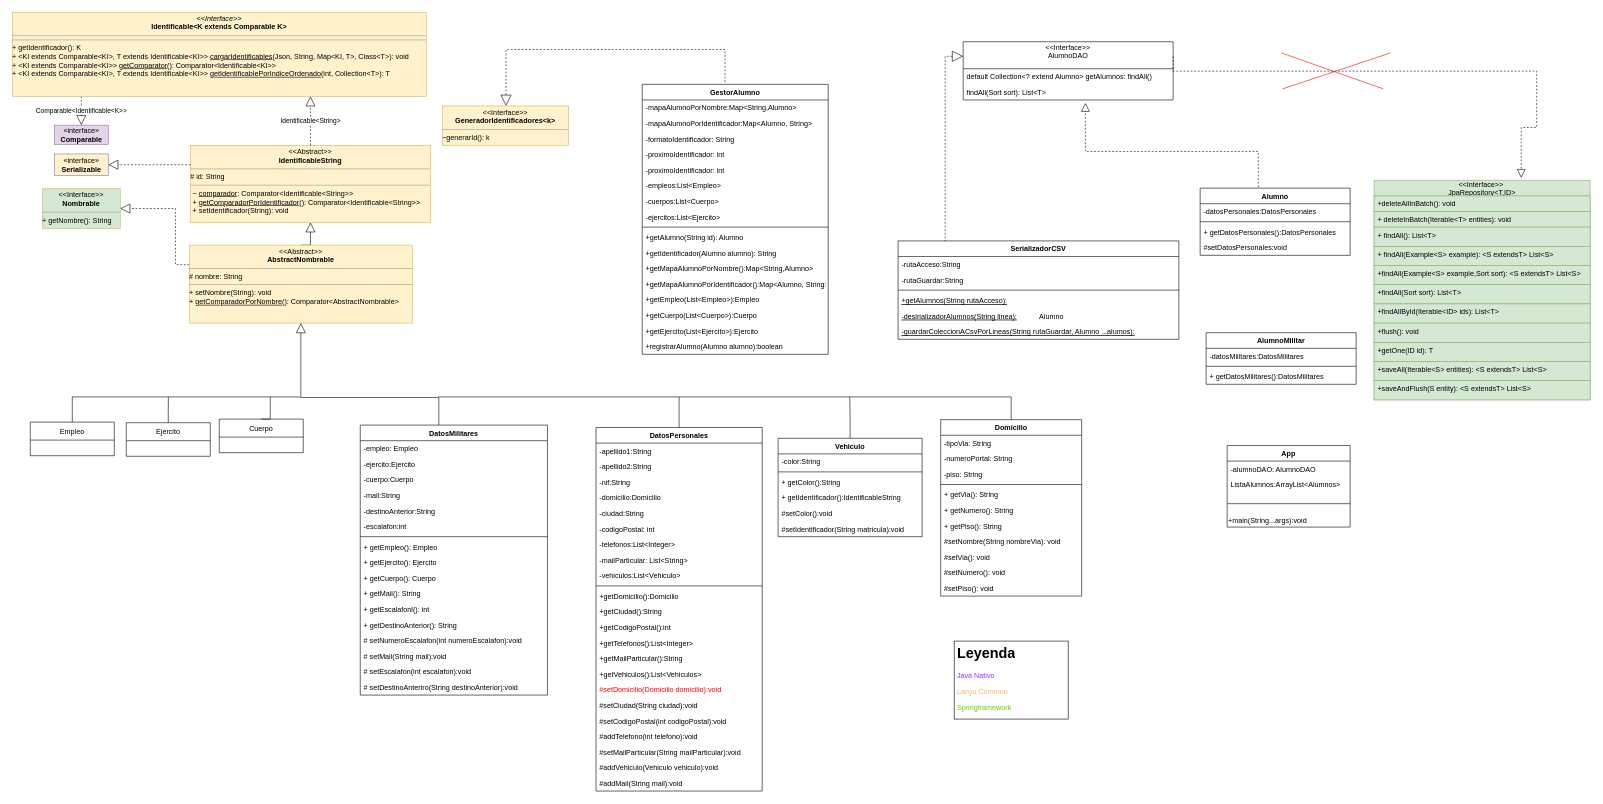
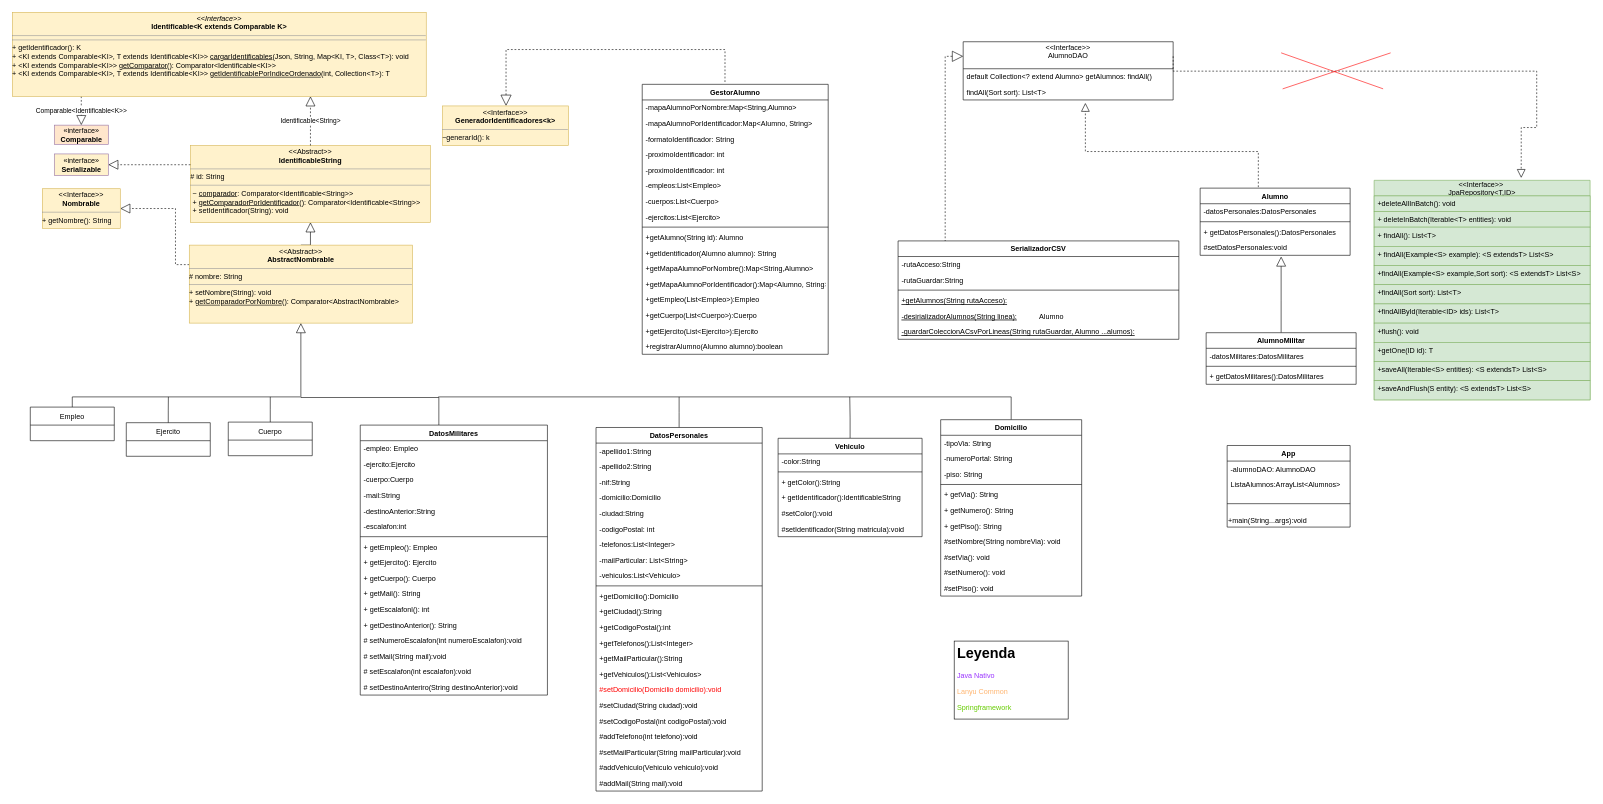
(81, 135) -> (81, 135)
(81, 209) -> (81, 209)
none -> (1281, 300)
(261, 436) -> (270, 439)
(72, 439) -> (72, 424)
